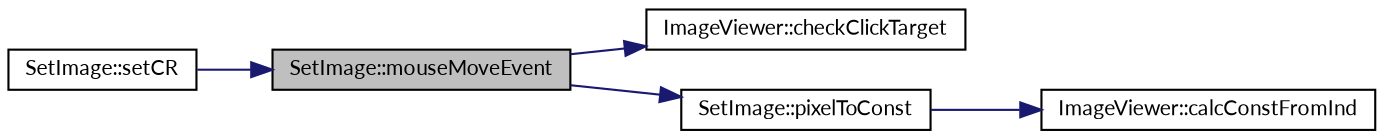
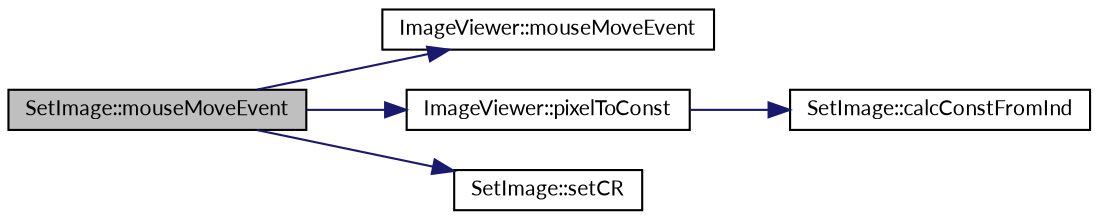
(806, 30) -> (548, 30)
(224, 70) -> (345, 148)
(806, 110) -> (548, 110)
(1208, 110) -> (940, 110)
